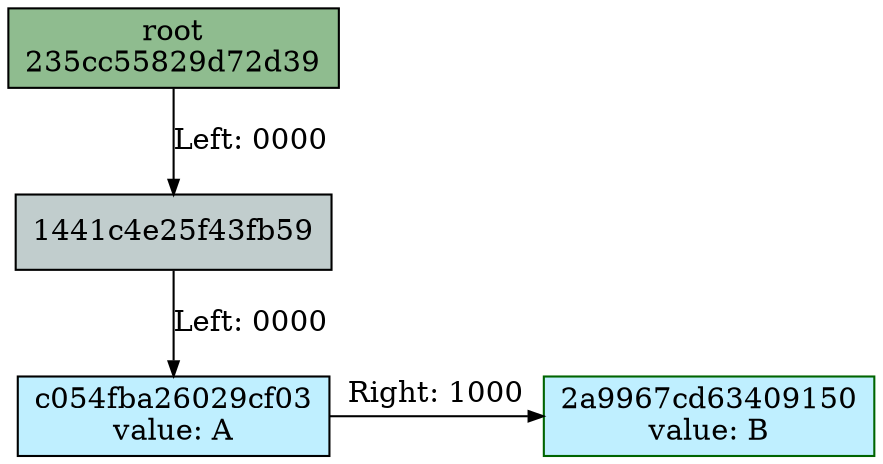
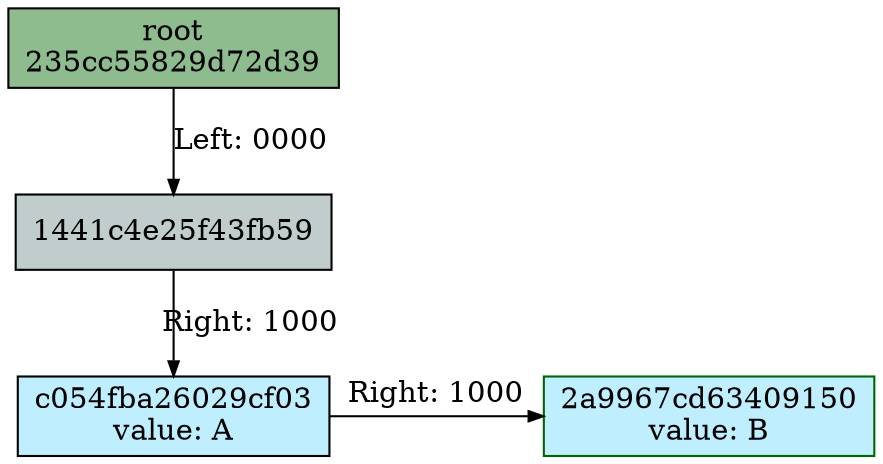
(251, 323) -> (251, 323)
